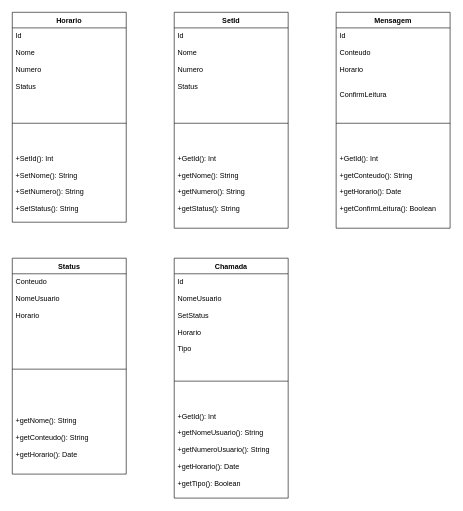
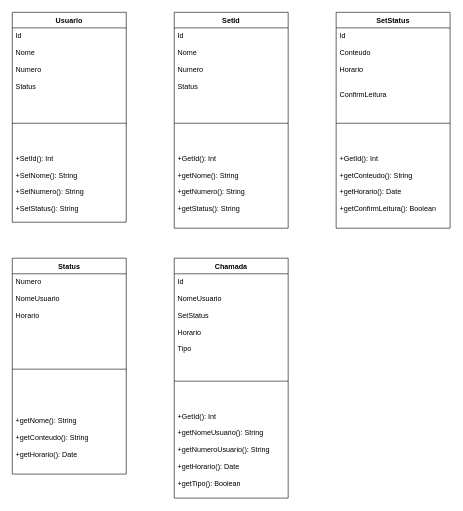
(69, 20) -> (69, 20)
(393, 20) -> (393, 20)
(32, 282) -> (28, 282)
